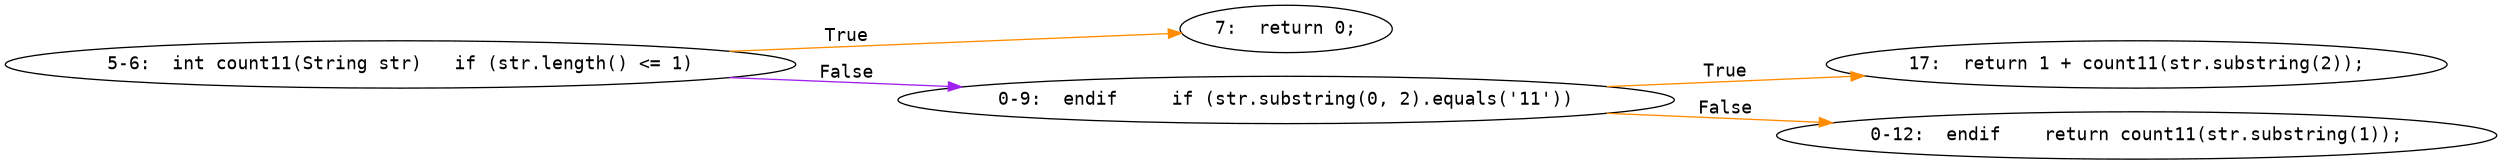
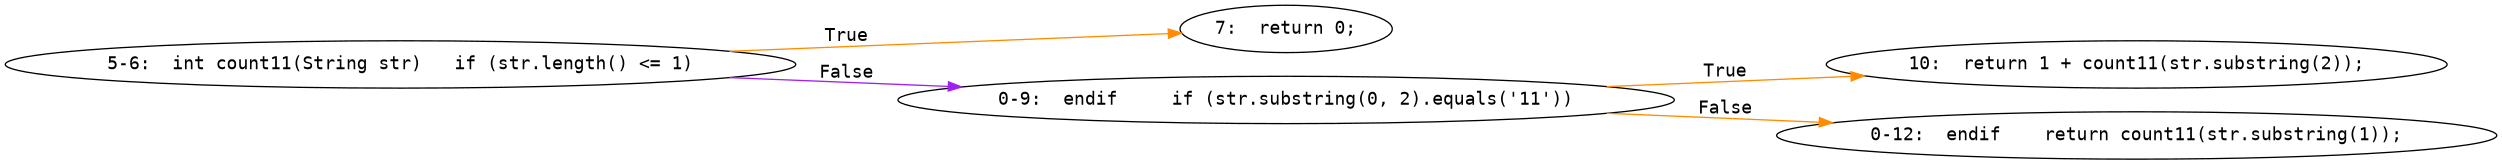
(2137, 64) -> (2137, 64)
